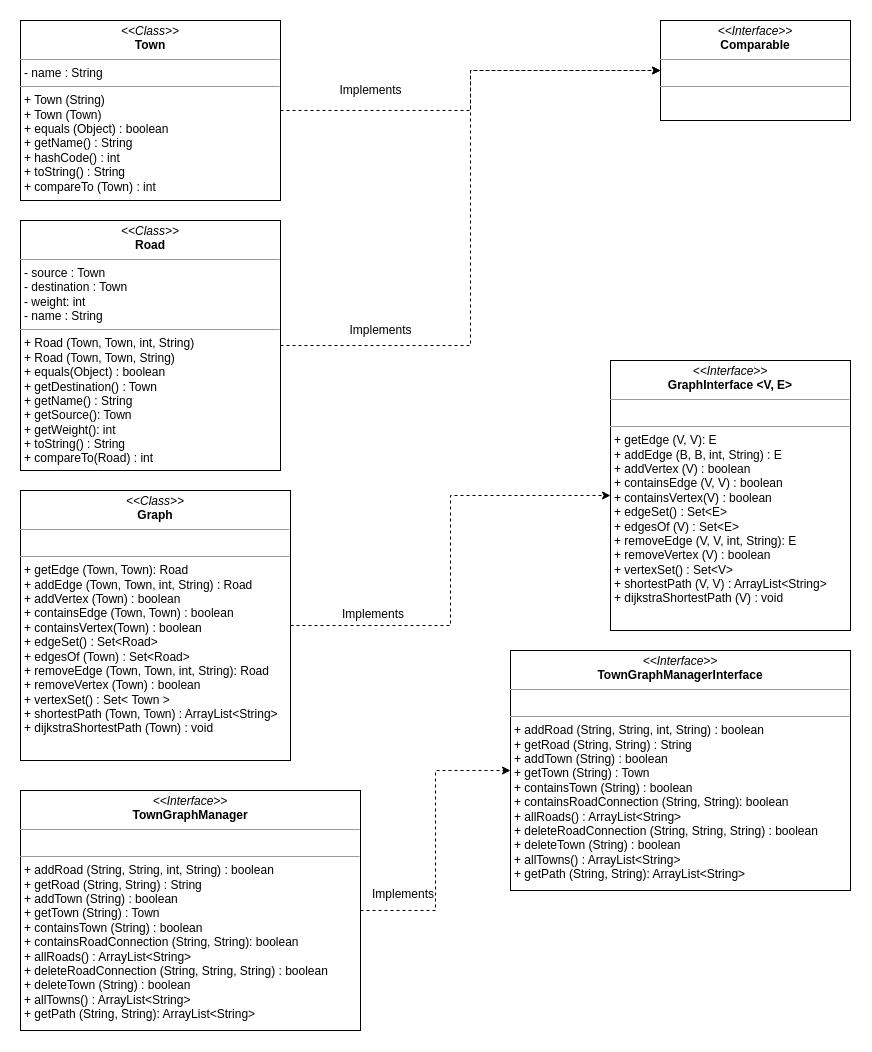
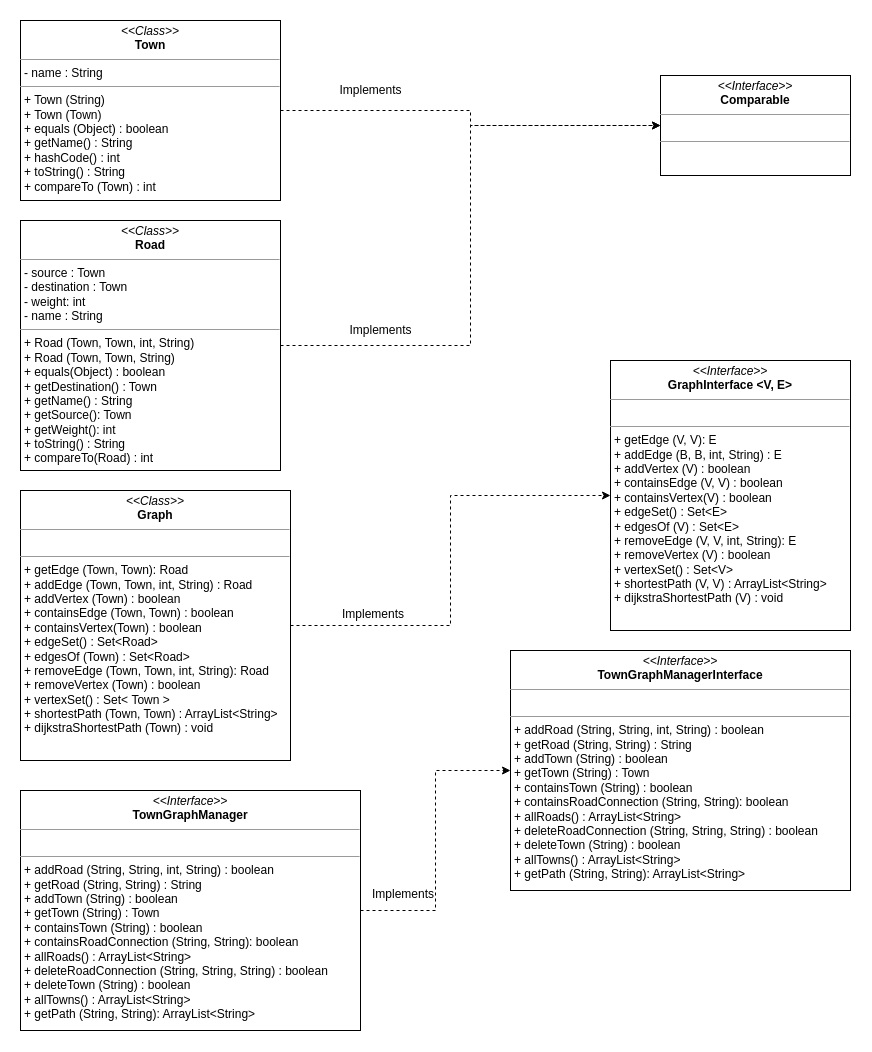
(756, 71) -> (756, 126)
